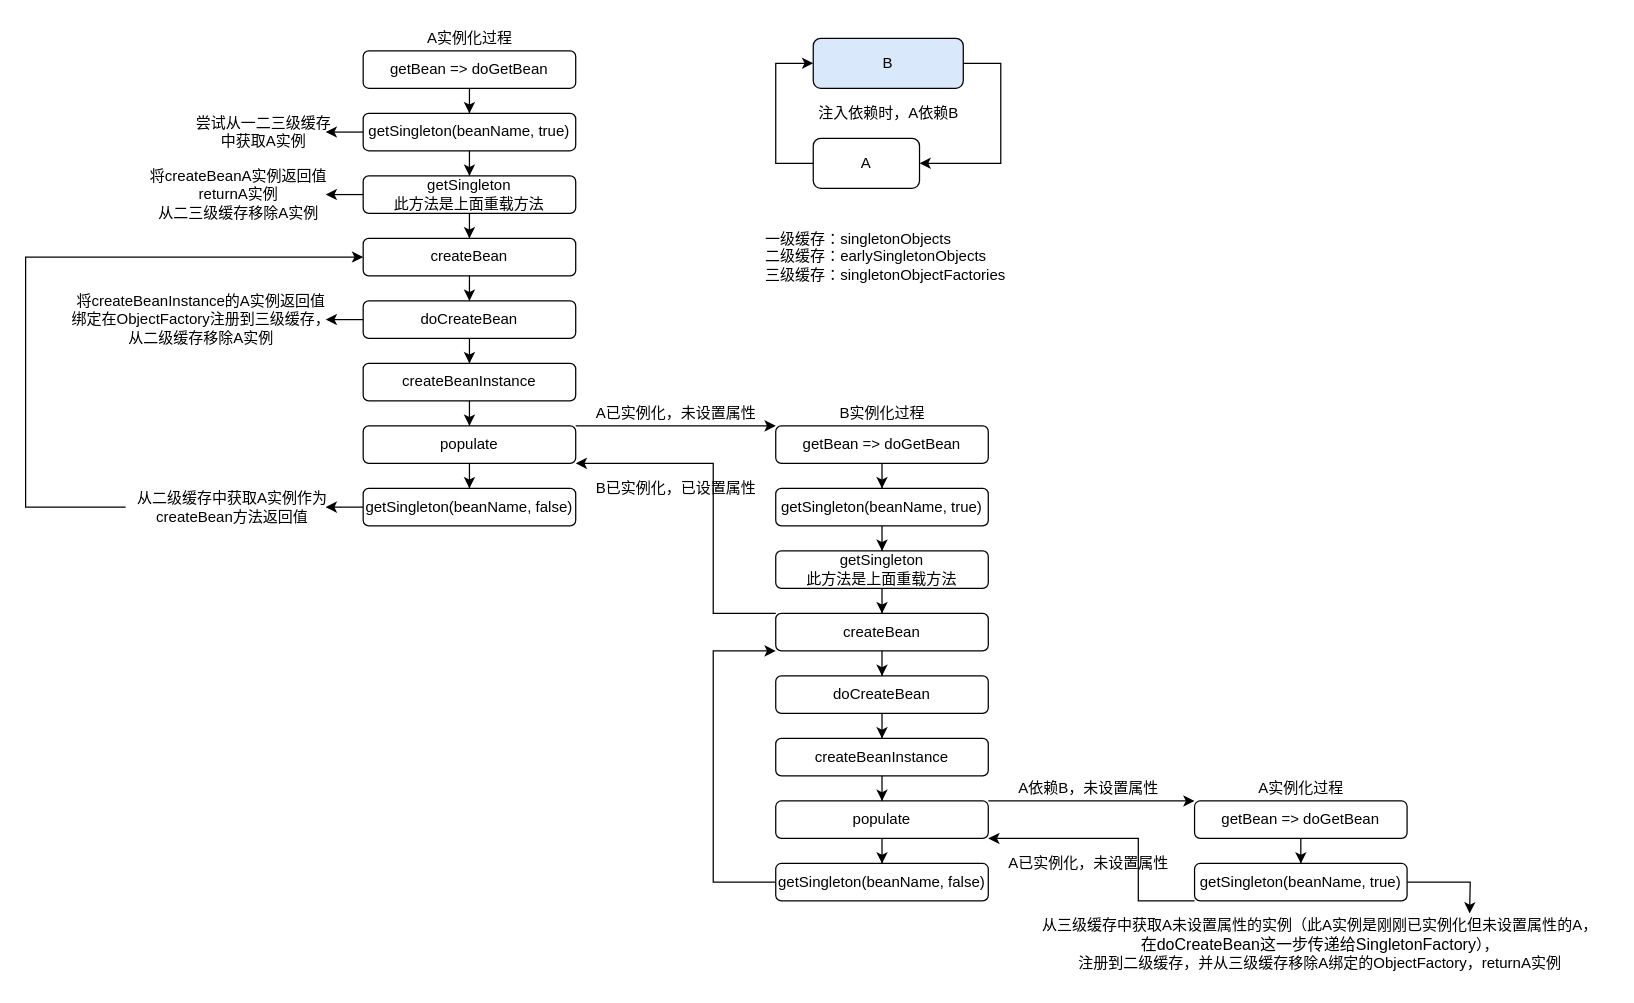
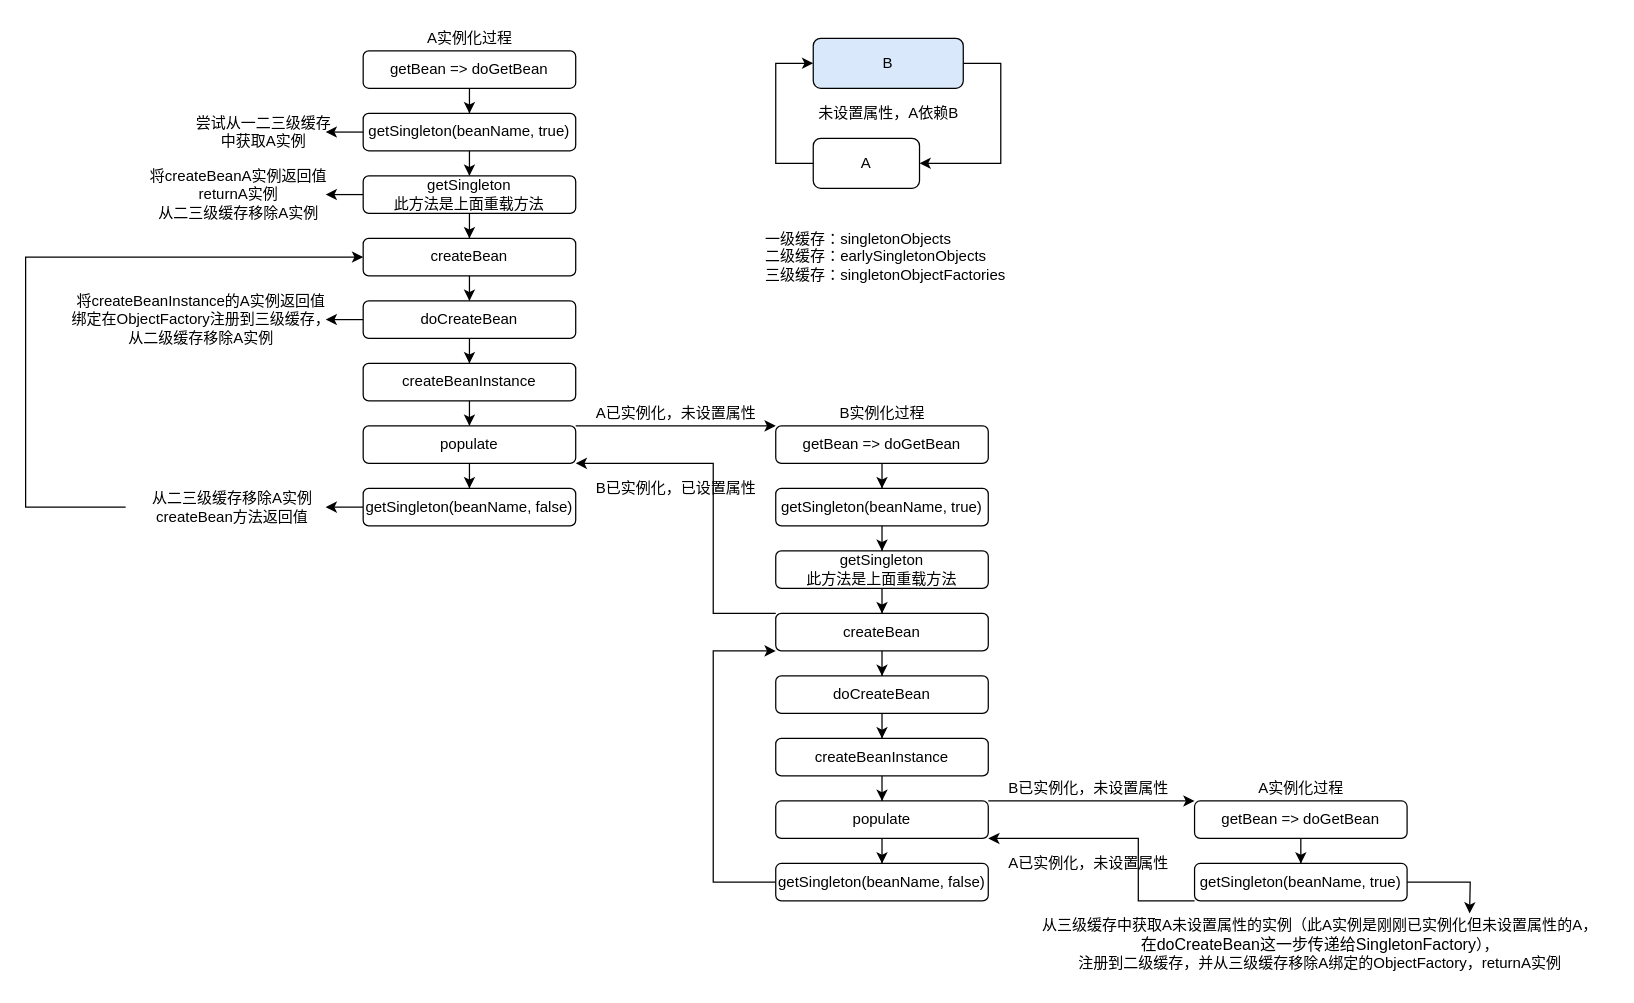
(889, 113) -> (889, 113)
(233, 507) -> (233, 507)
(1089, 788) -> (1089, 788)
